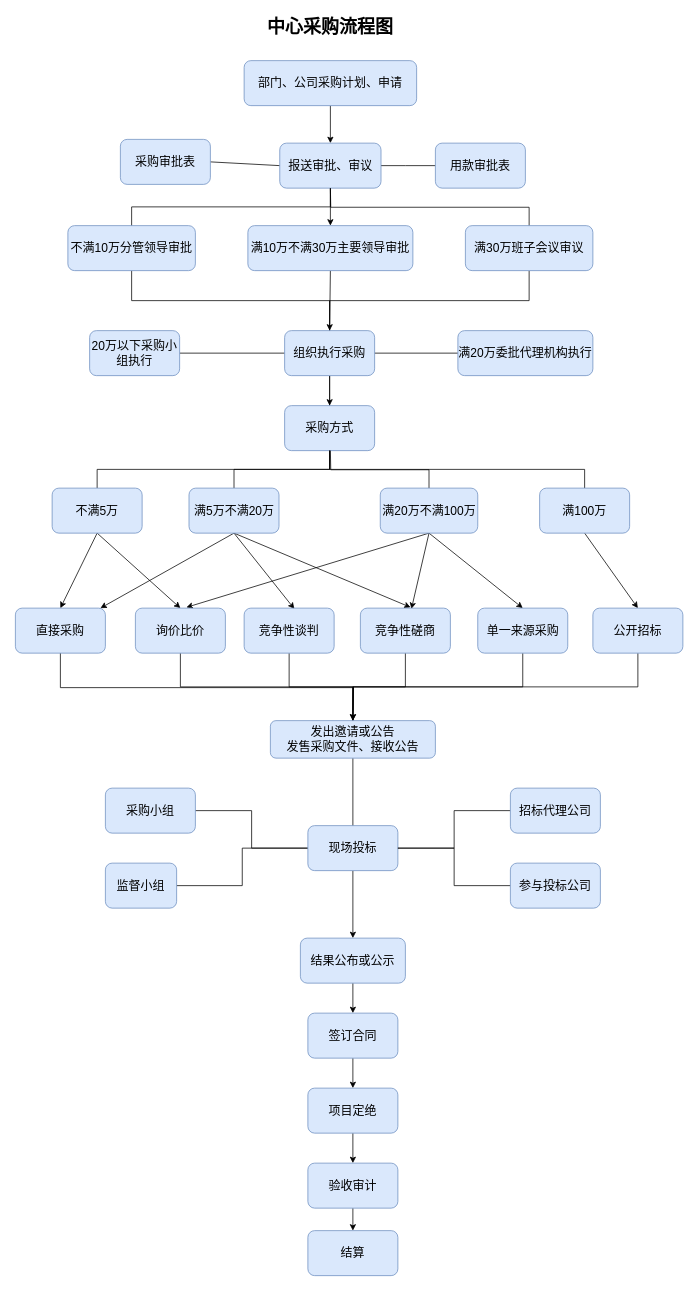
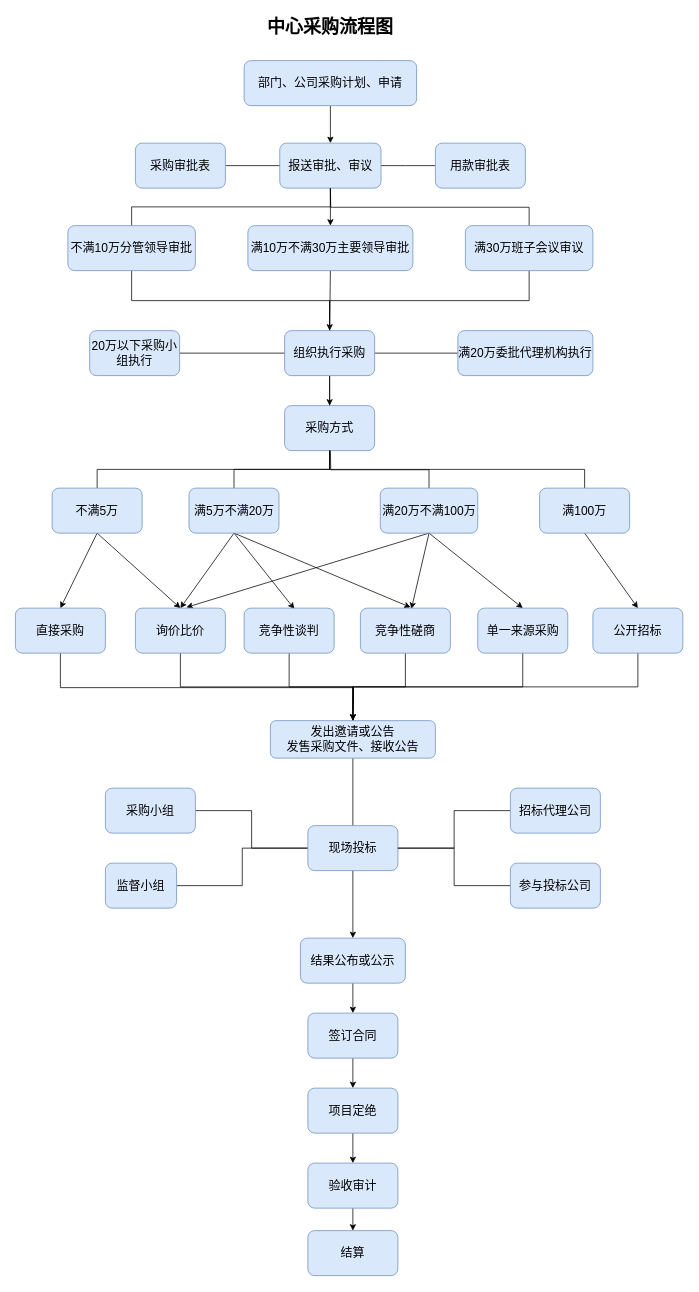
(165, 162) -> (180, 165)
(168, 570) -> (208, 569)
